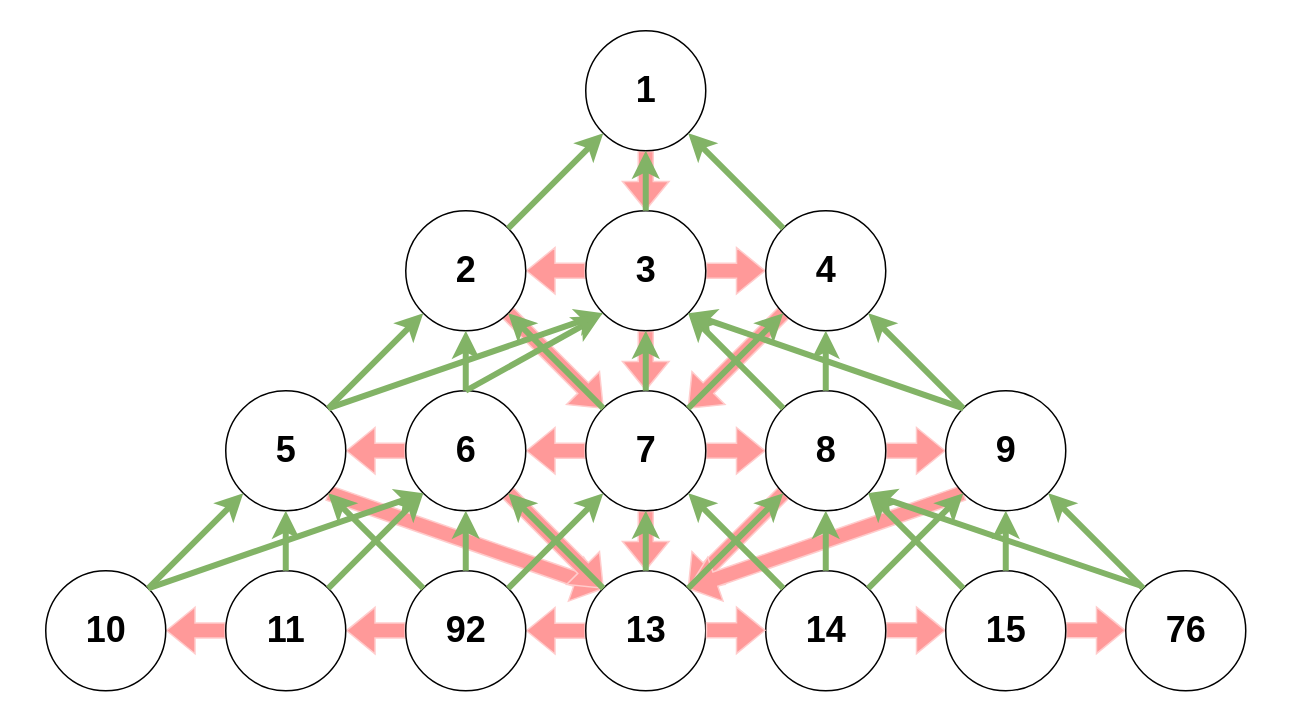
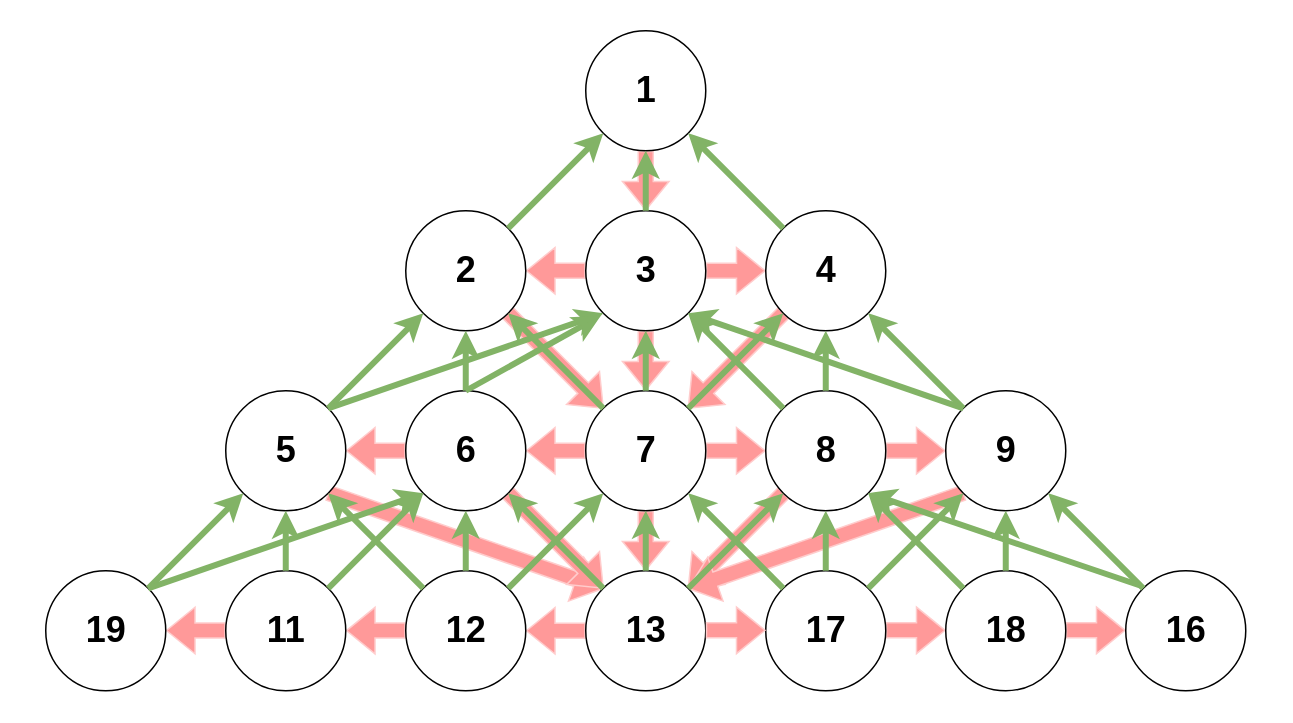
(107, 631) -> (107, 631)
(467, 631) -> (467, 631)
(827, 631) -> (827, 631)
(1007, 631) -> (1007, 631)
(1187, 631) -> (1187, 631)
